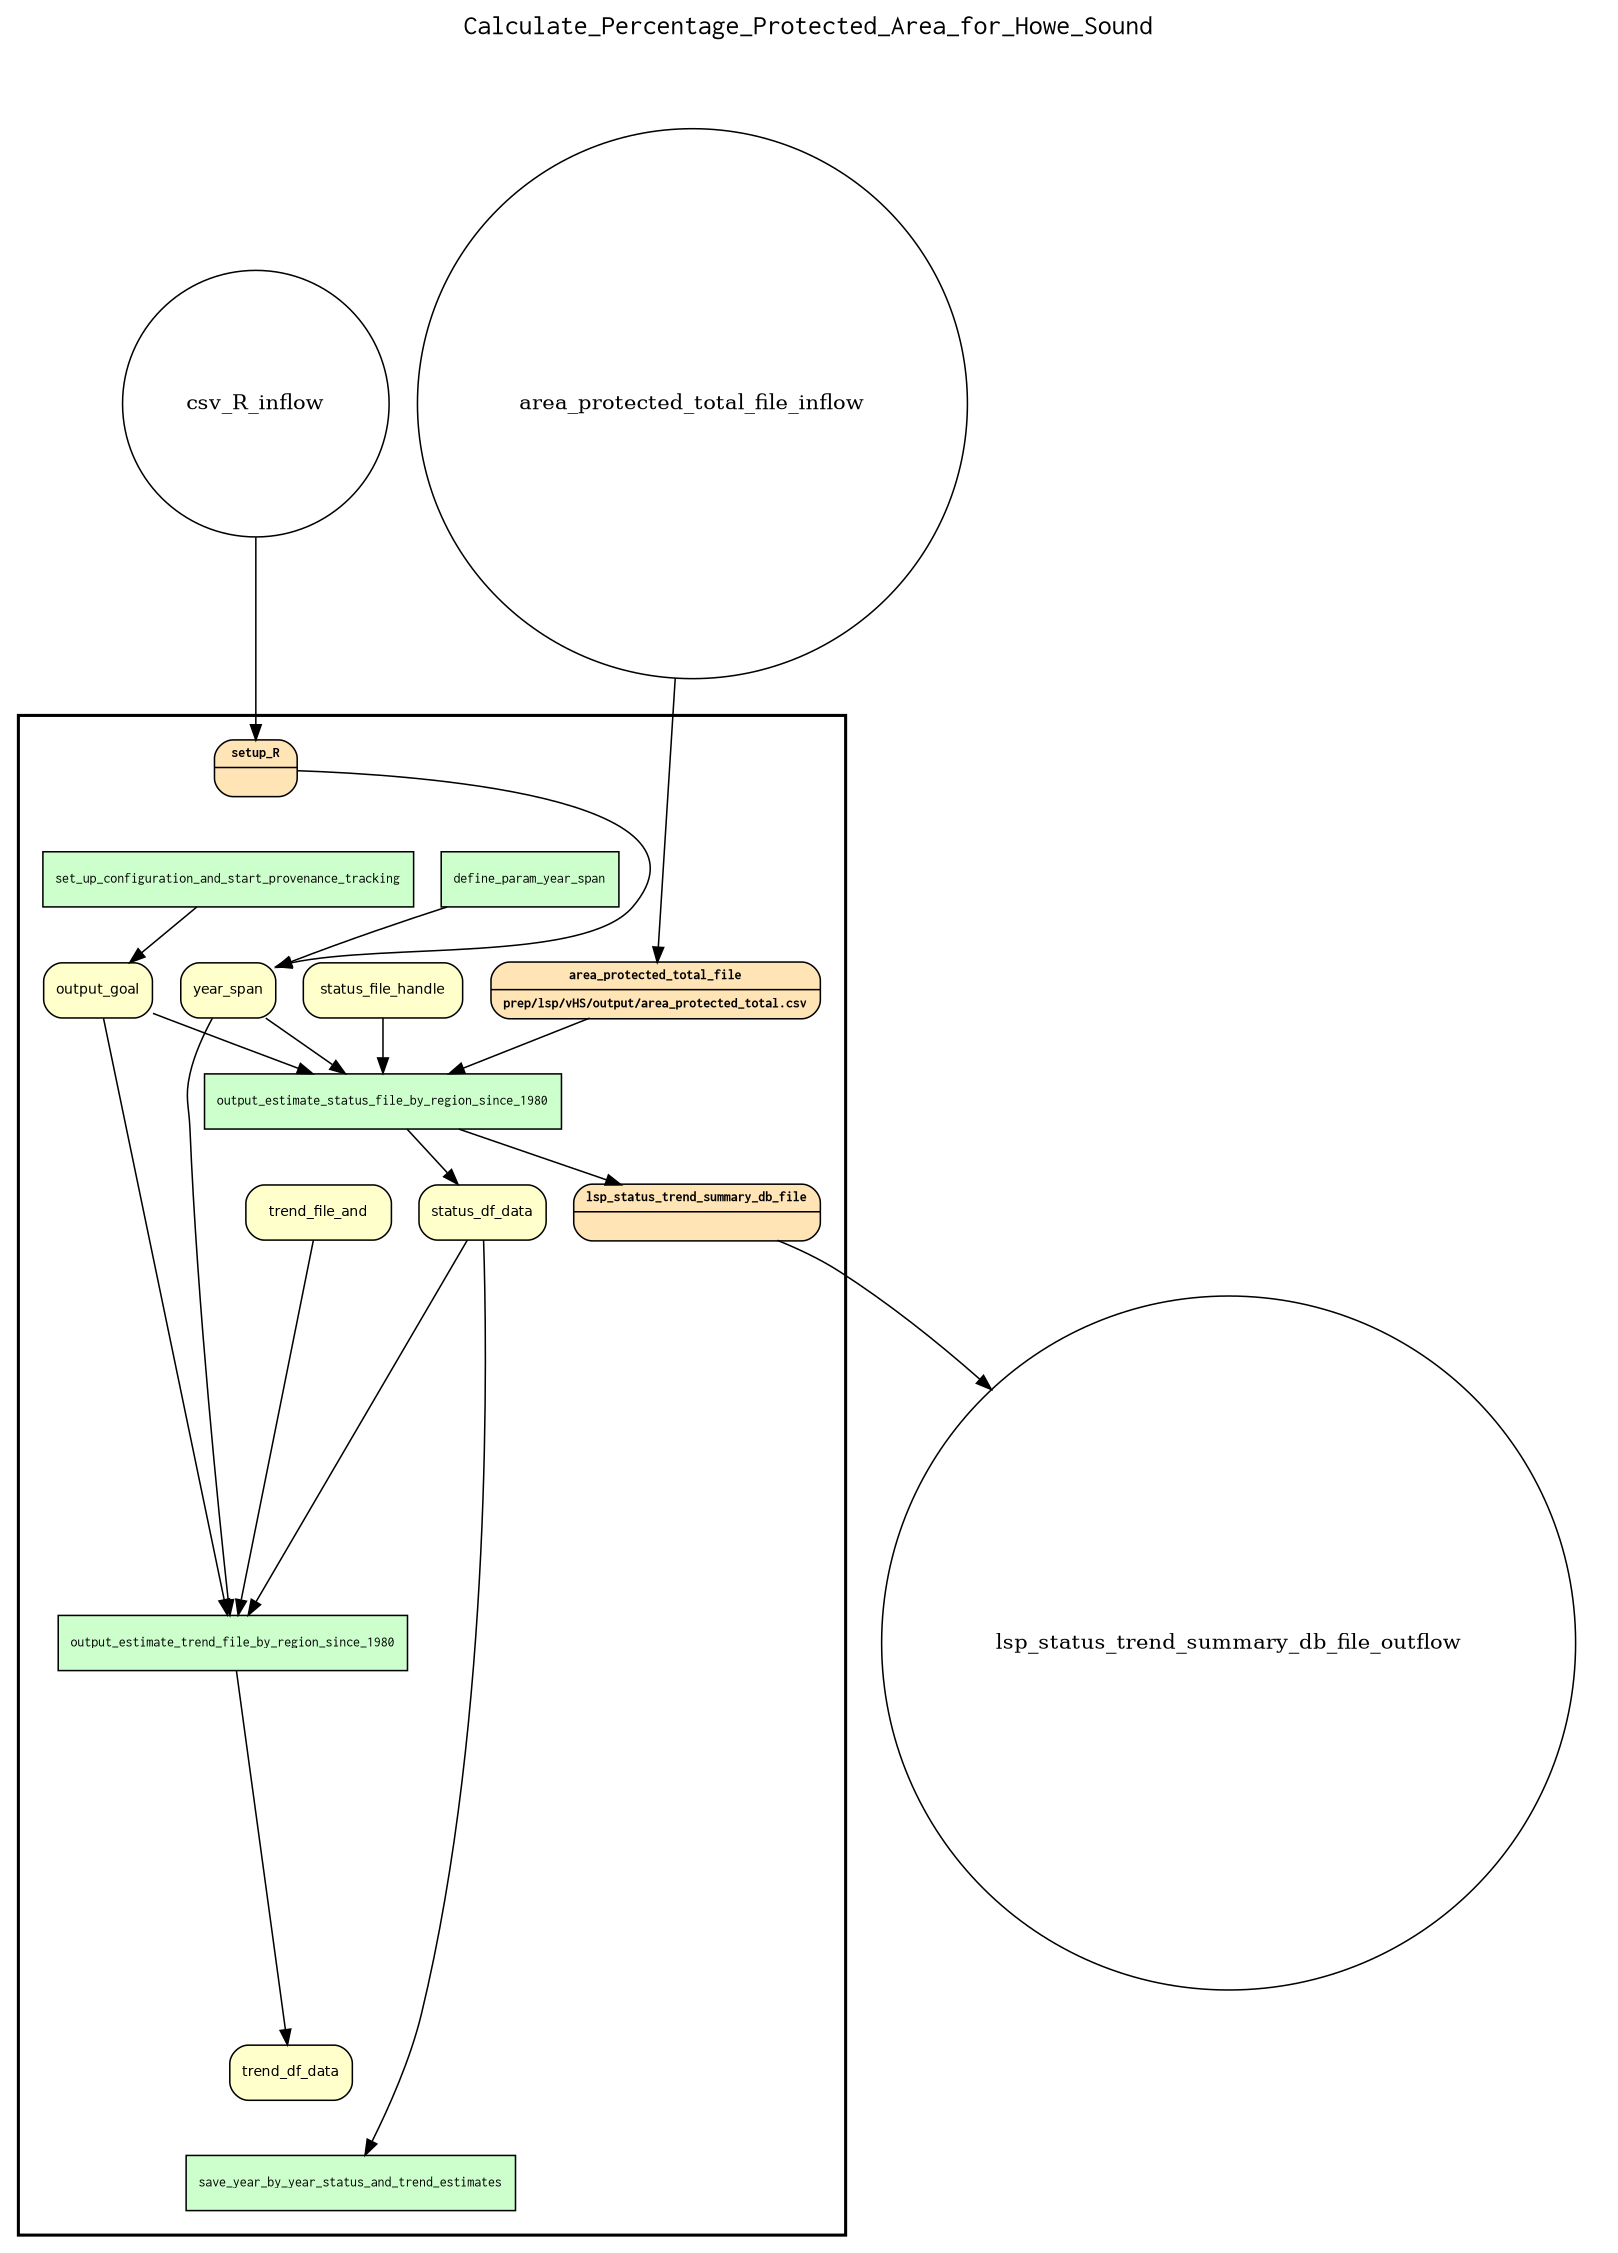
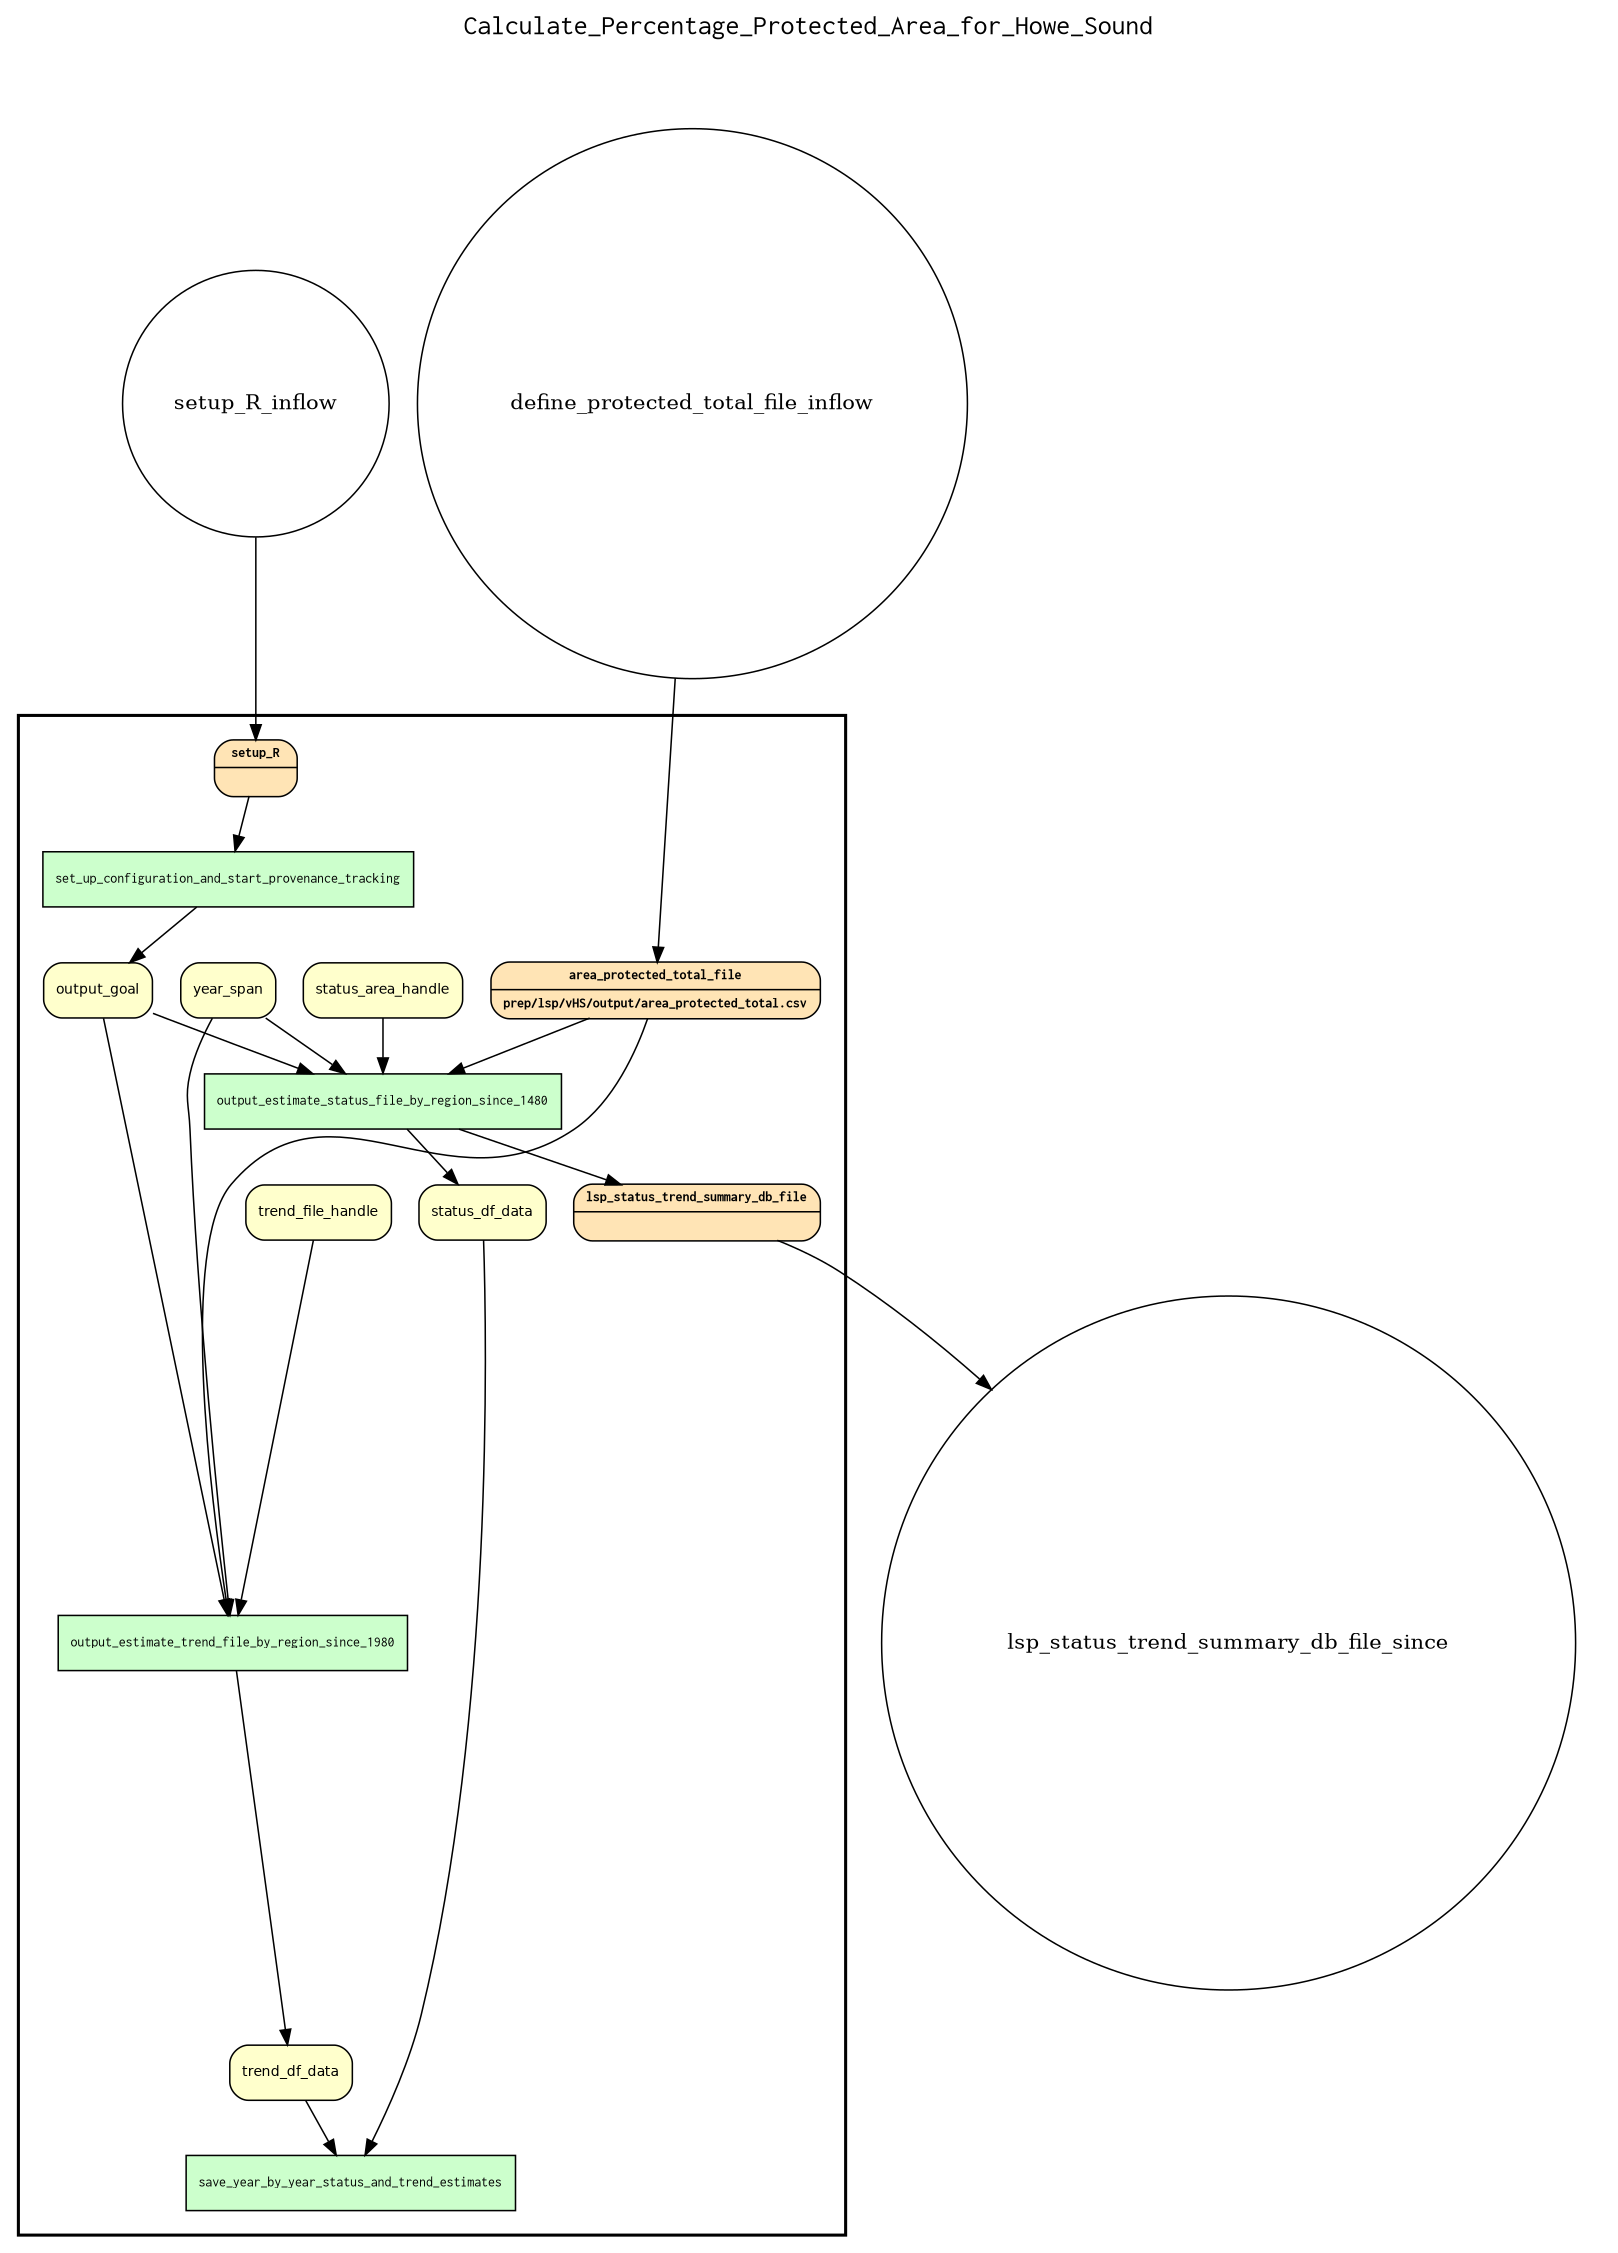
(256, 404) -> (256, 404)
(692, 404) -> (692, 404)
(648, 873) -> (244, 816)
(530, 879) -> none
(383, 990) -> (383, 990)
(383, 1101) -> (383, 1101)
(319, 1213) -> (319, 1213)
(362, 1421) -> (261, 1159)
(1229, 1643) -> (1229, 1643)
none -> (317, 2121)
